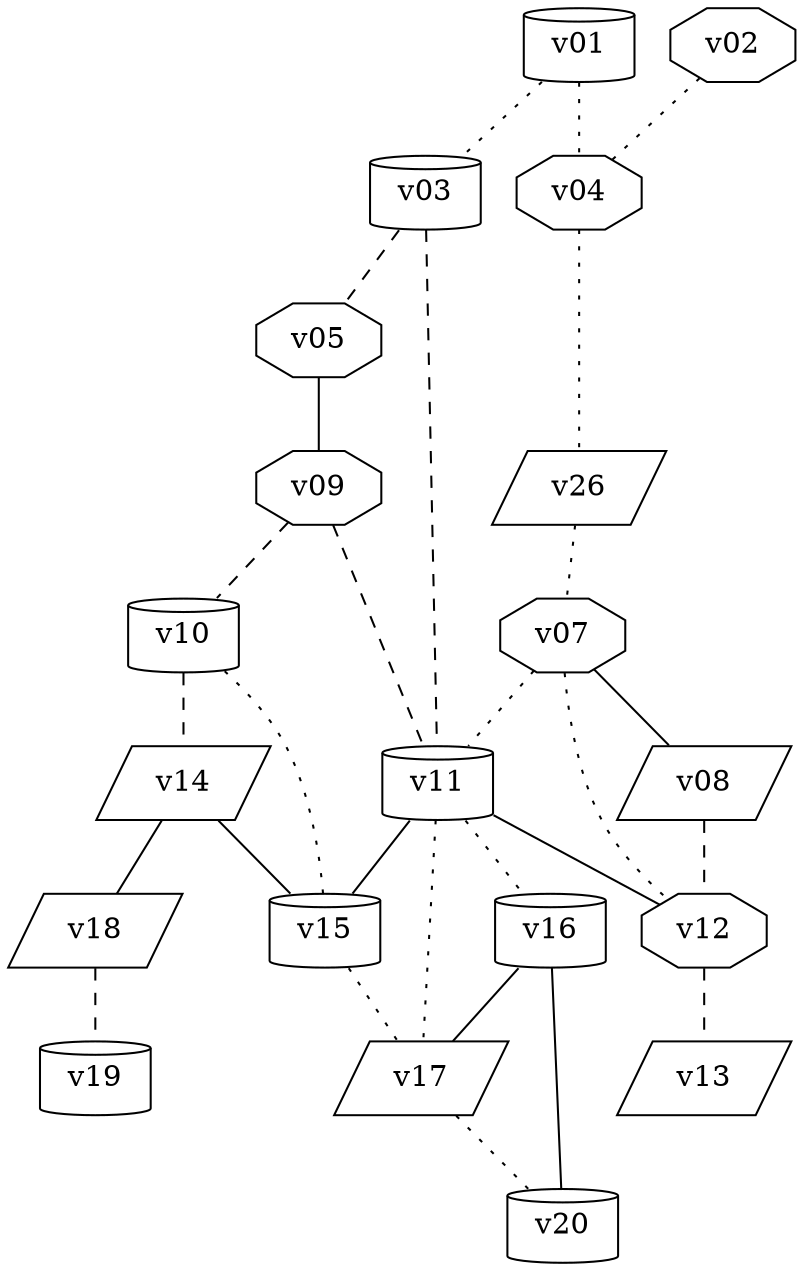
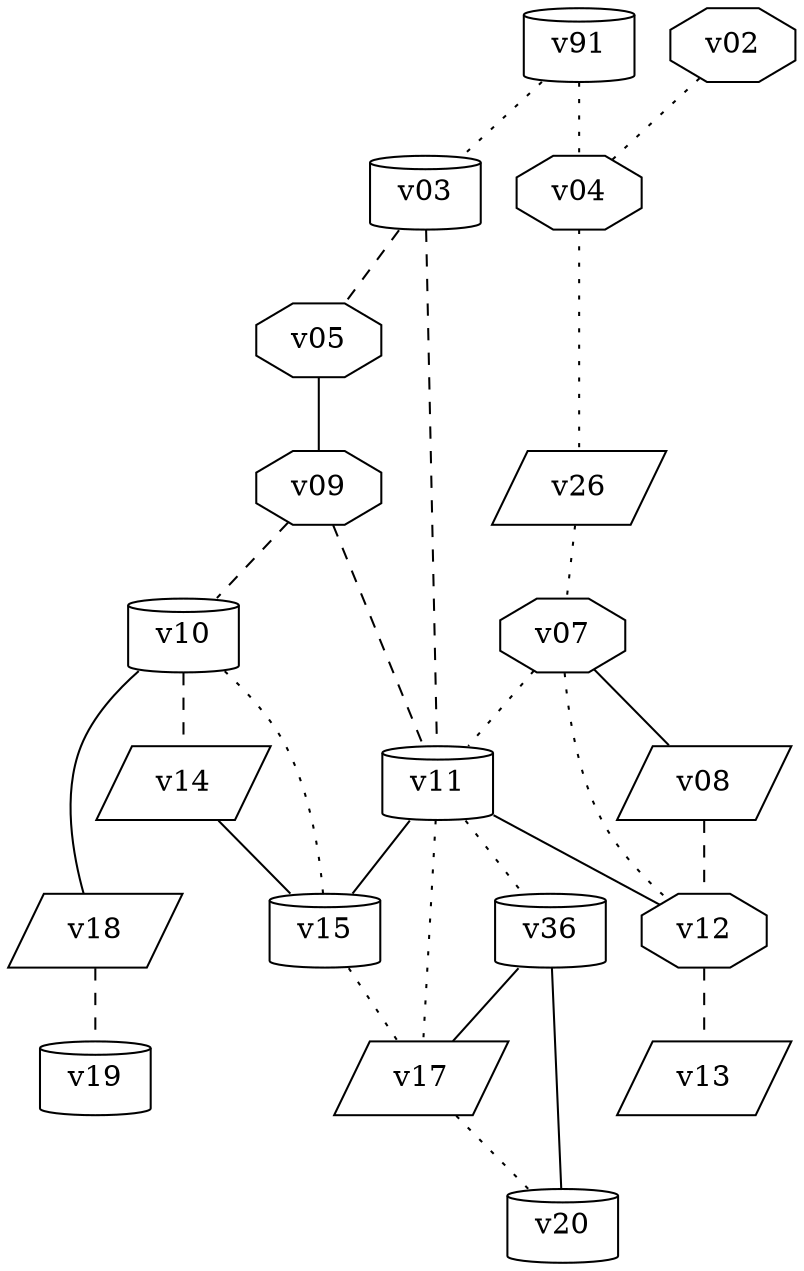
(579, 45) -> (579, 45)
(139, 857) -> (74, 772)
(550, 931) -> (550, 931)
